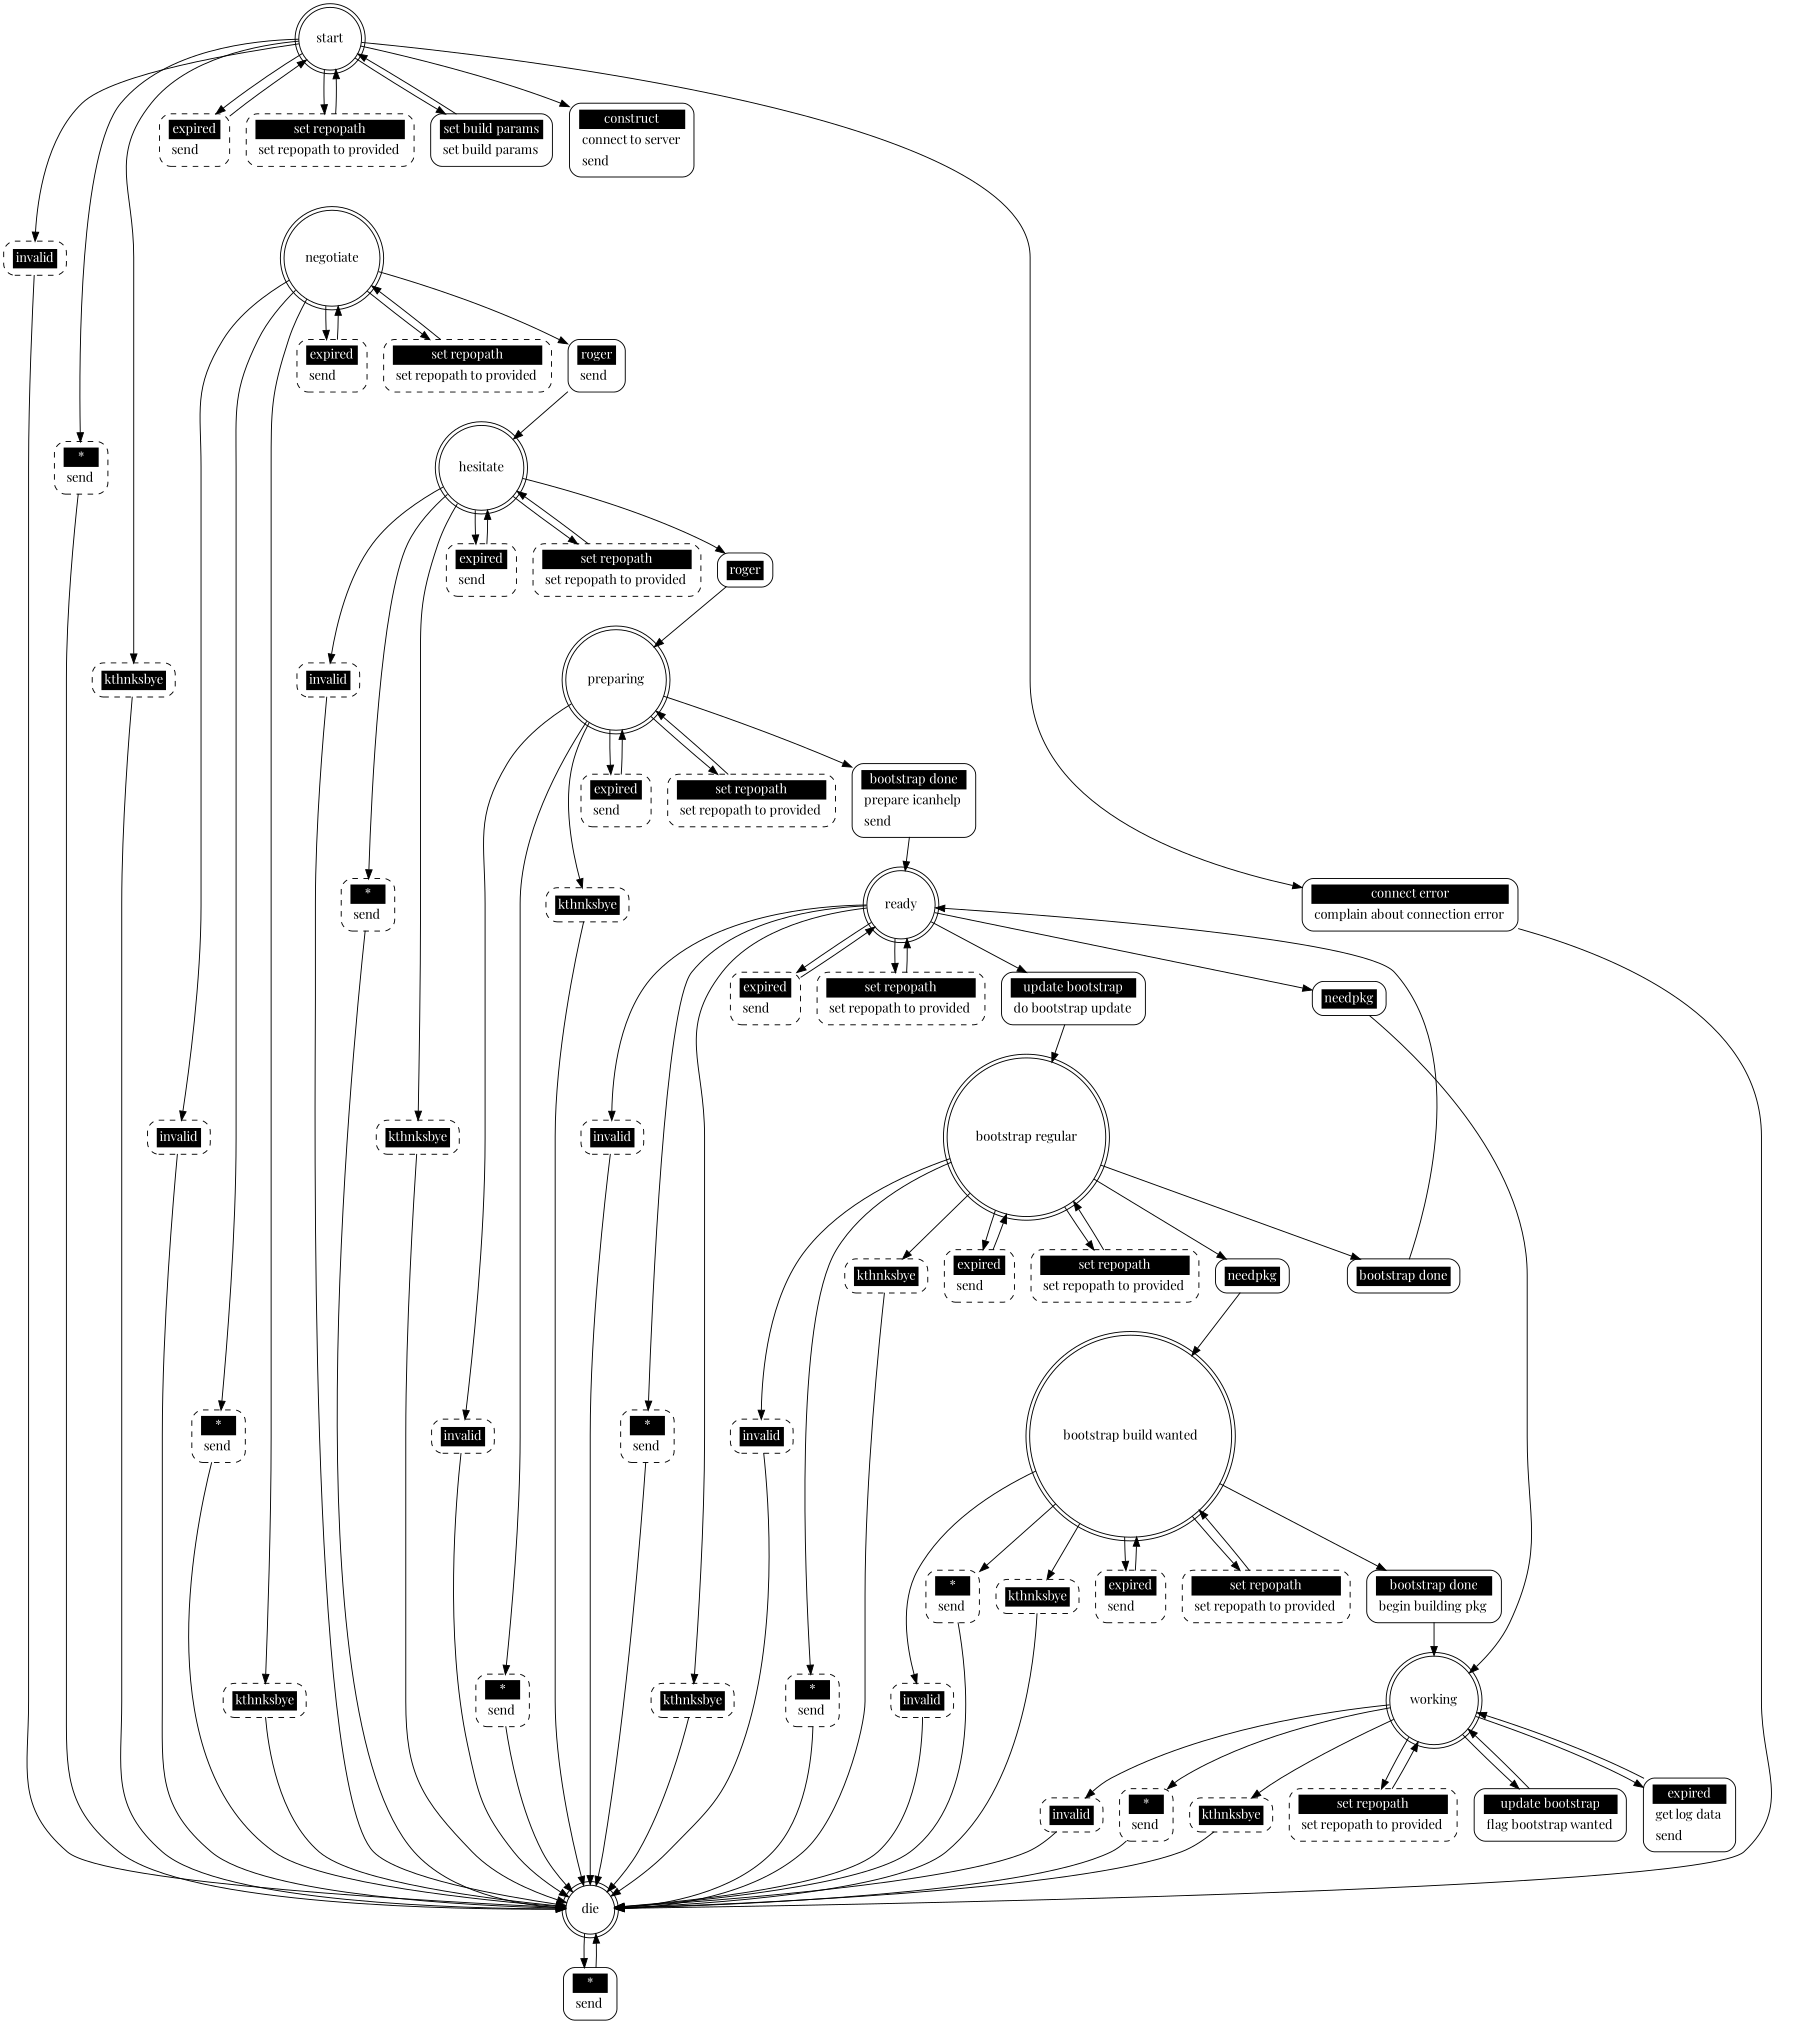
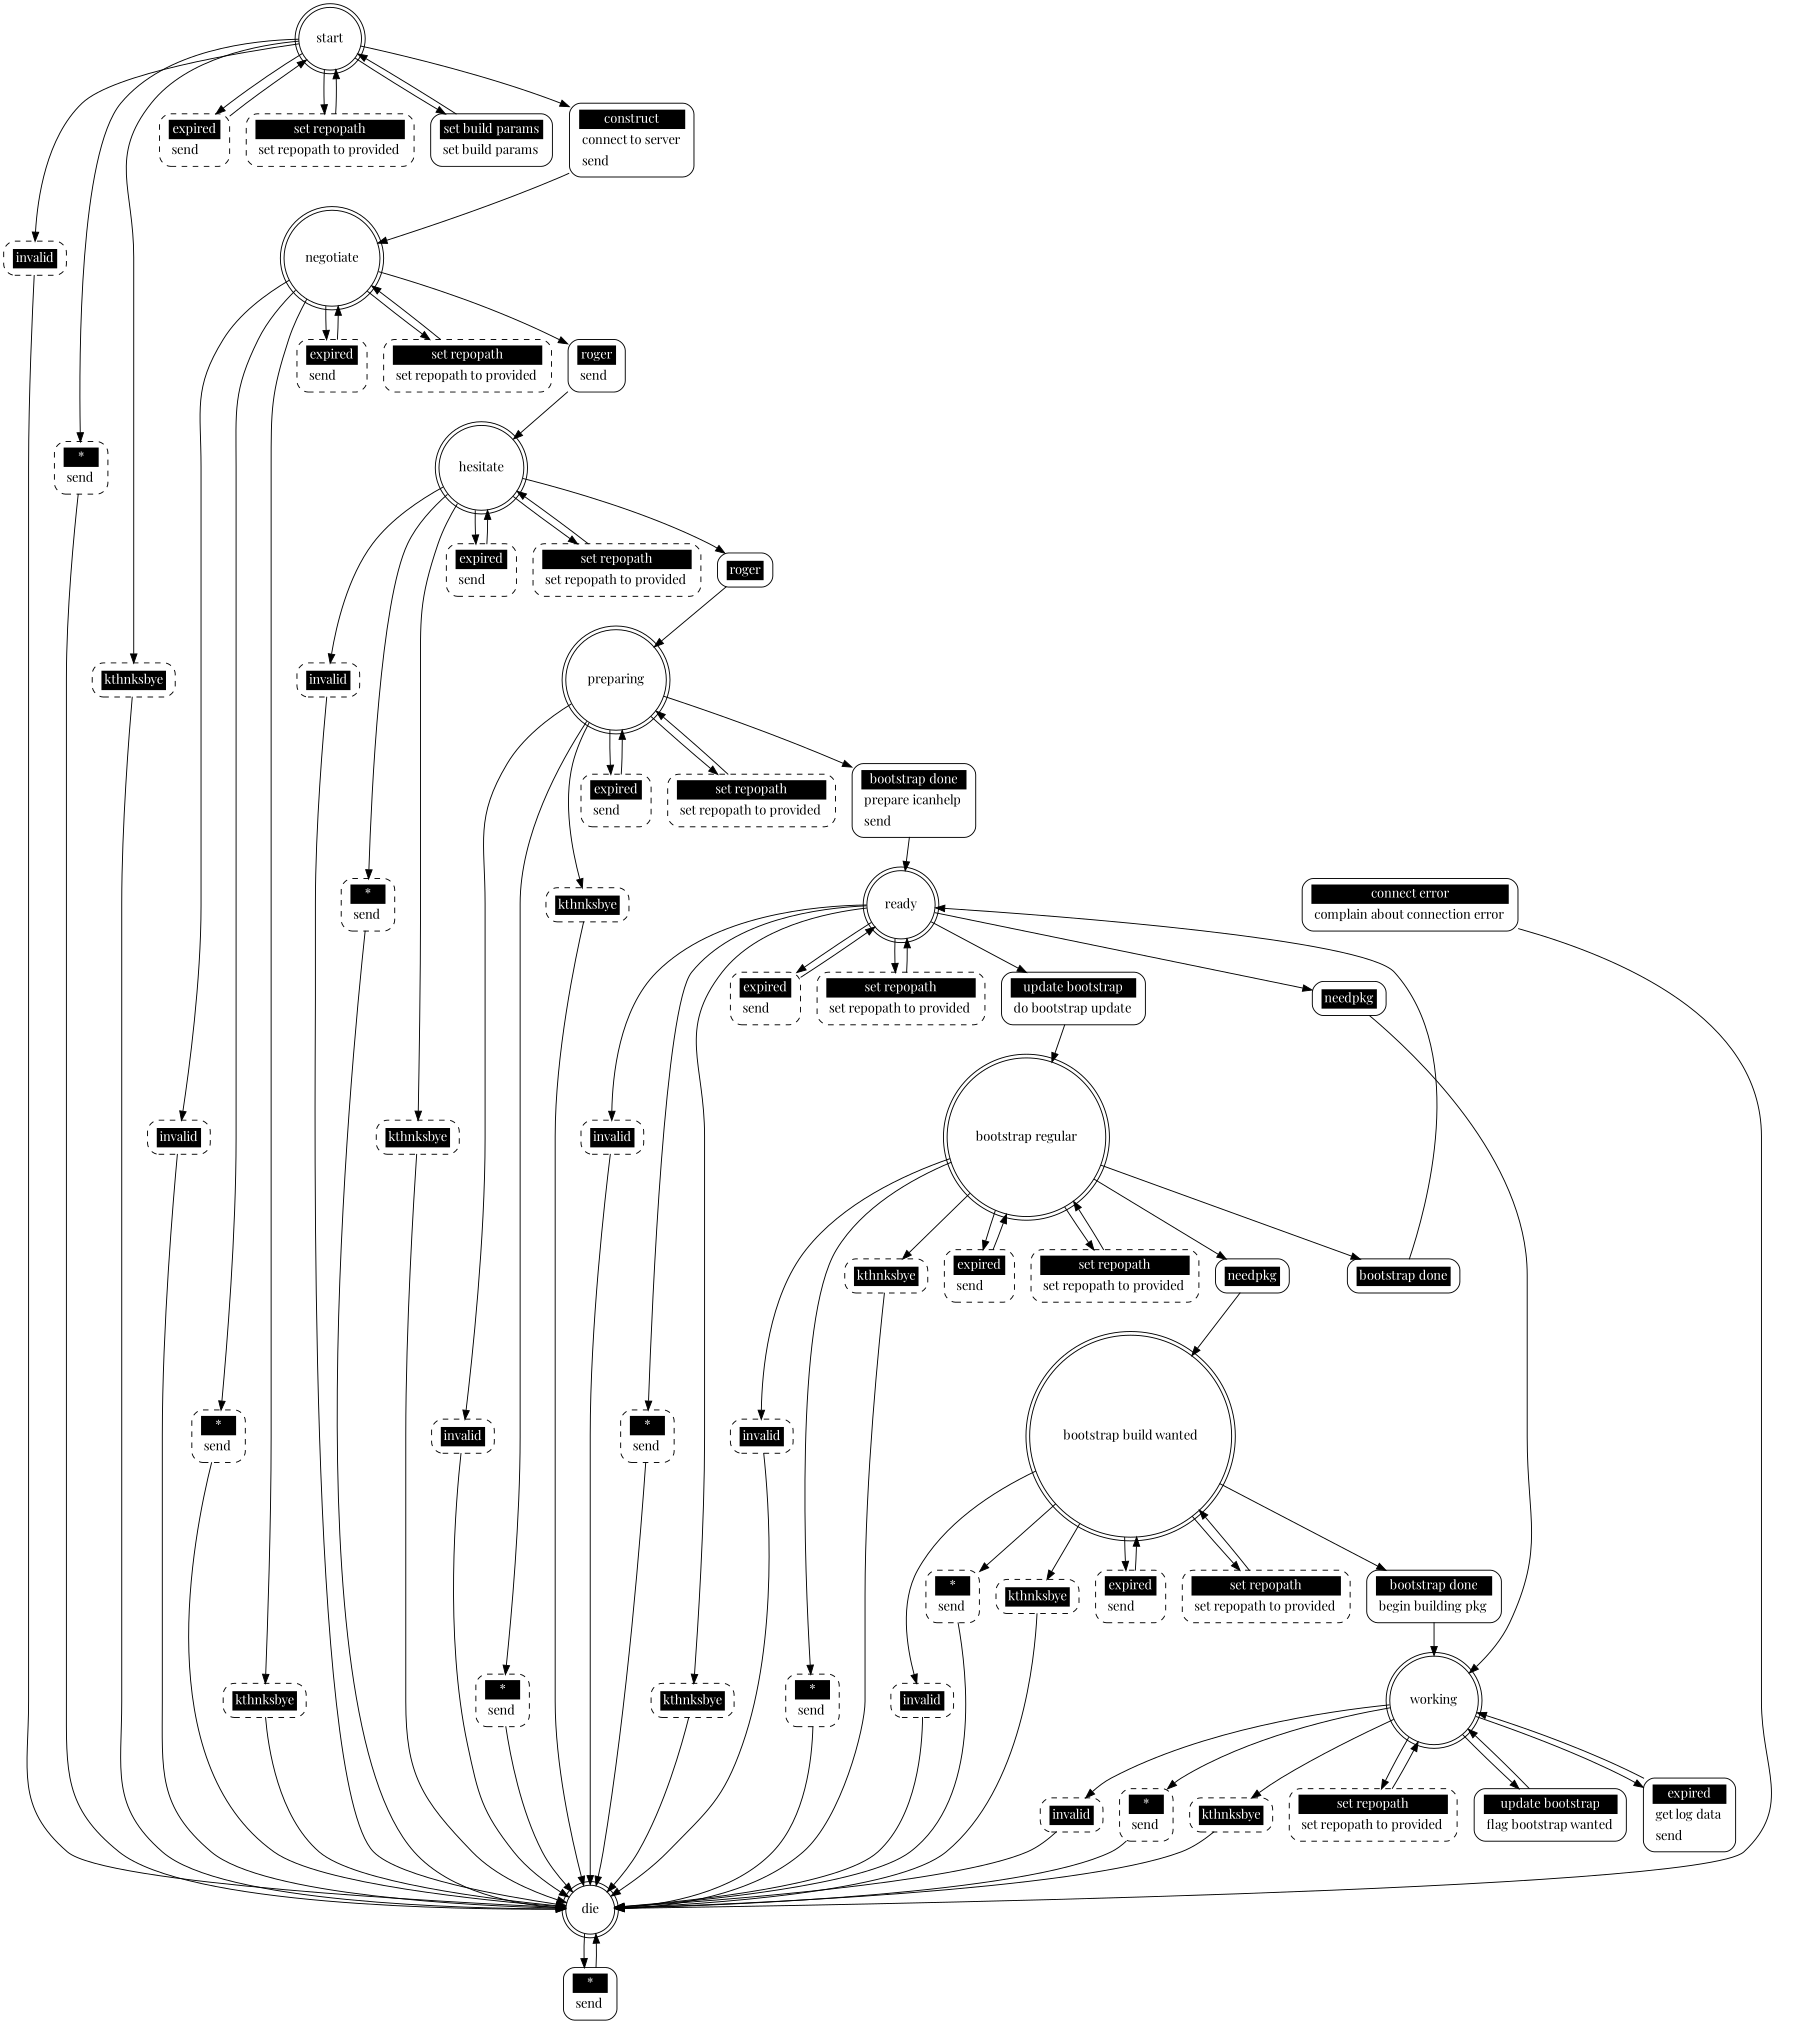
none -> (479, 209)
(1030, 284) -> none
